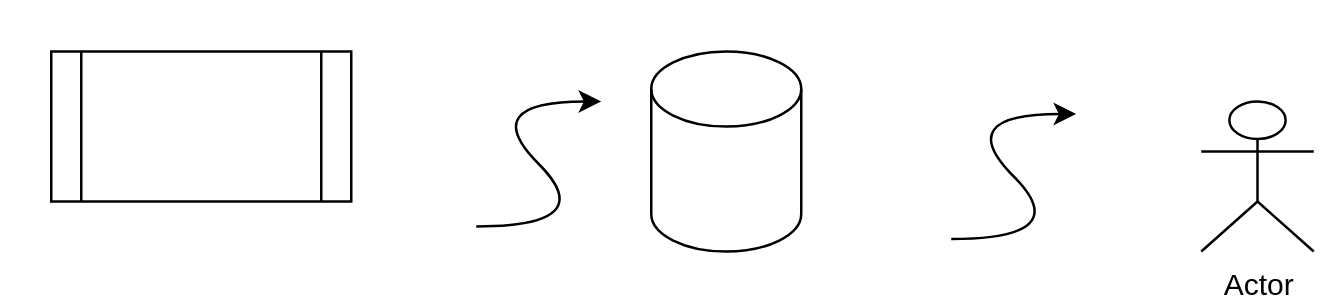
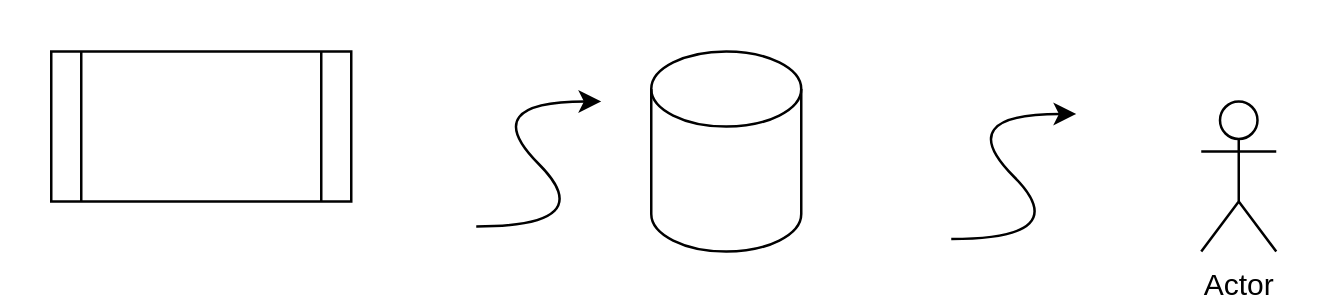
(1258, 176) -> (1239, 176)
